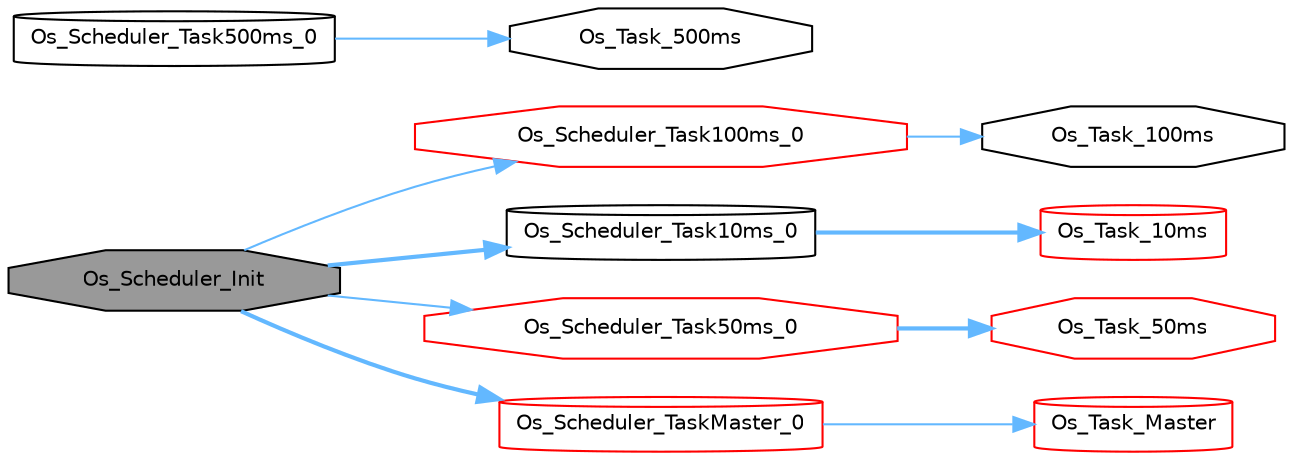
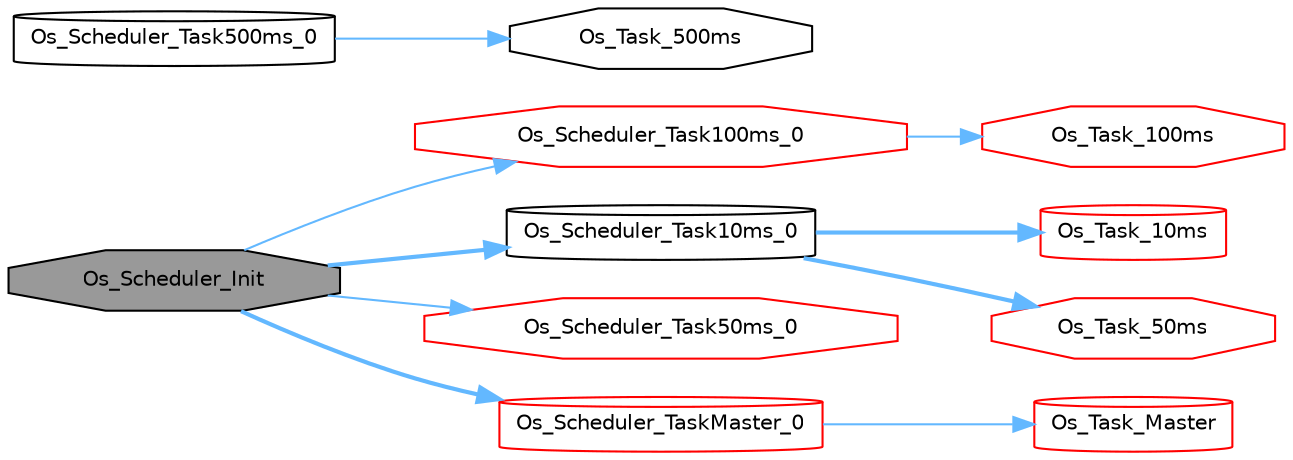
(1133, 137) -> (1133, 137)
(933, 328) -> (909, 279)
